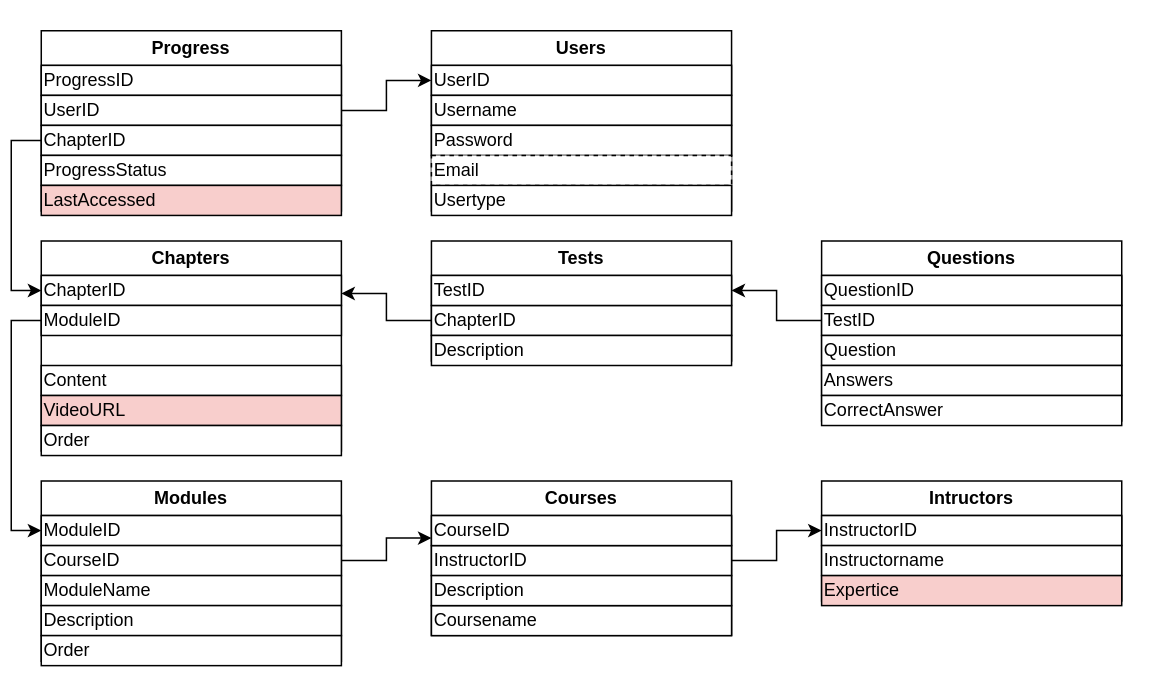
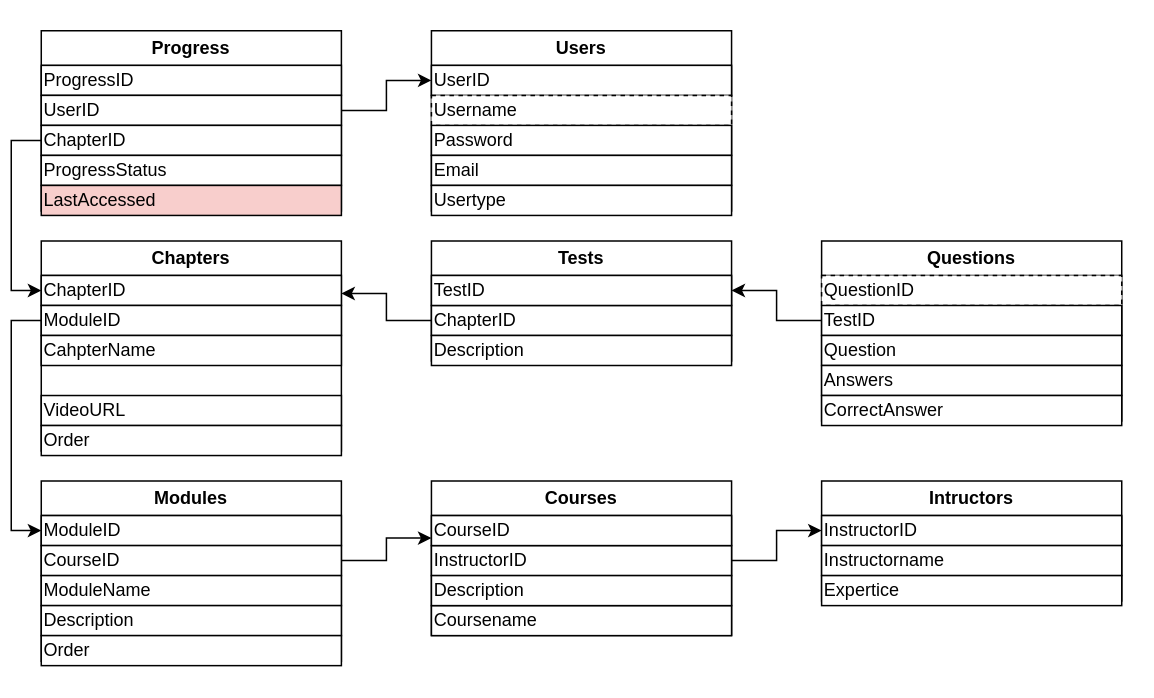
(581, 110) -> (581, 110)
(581, 170) -> (581, 170)
(971, 290) -> (971, 290)
none -> (191, 350)
(191, 380) -> none
(191, 410) -> (191, 410)
(971, 590) -> (971, 590)
